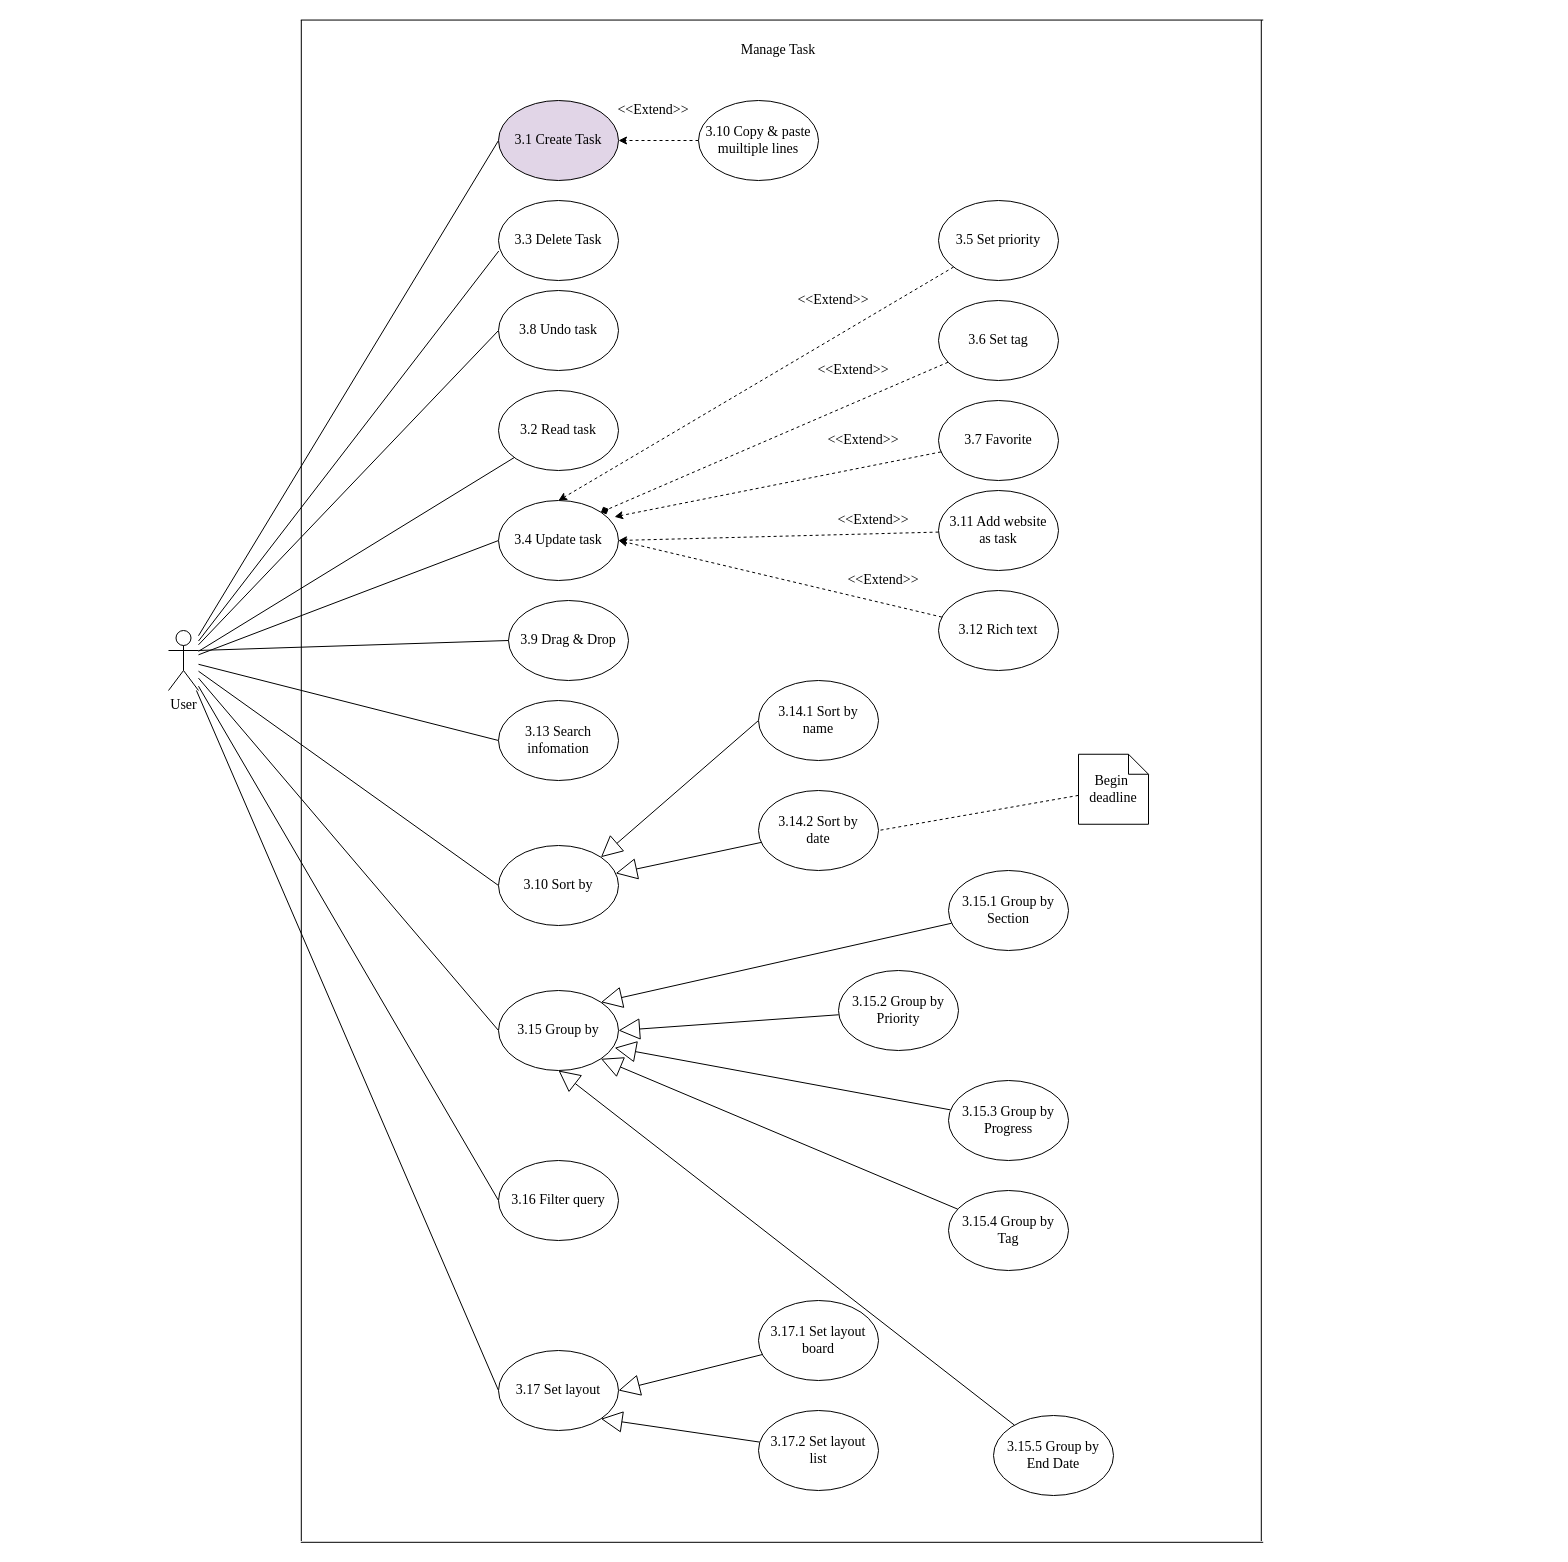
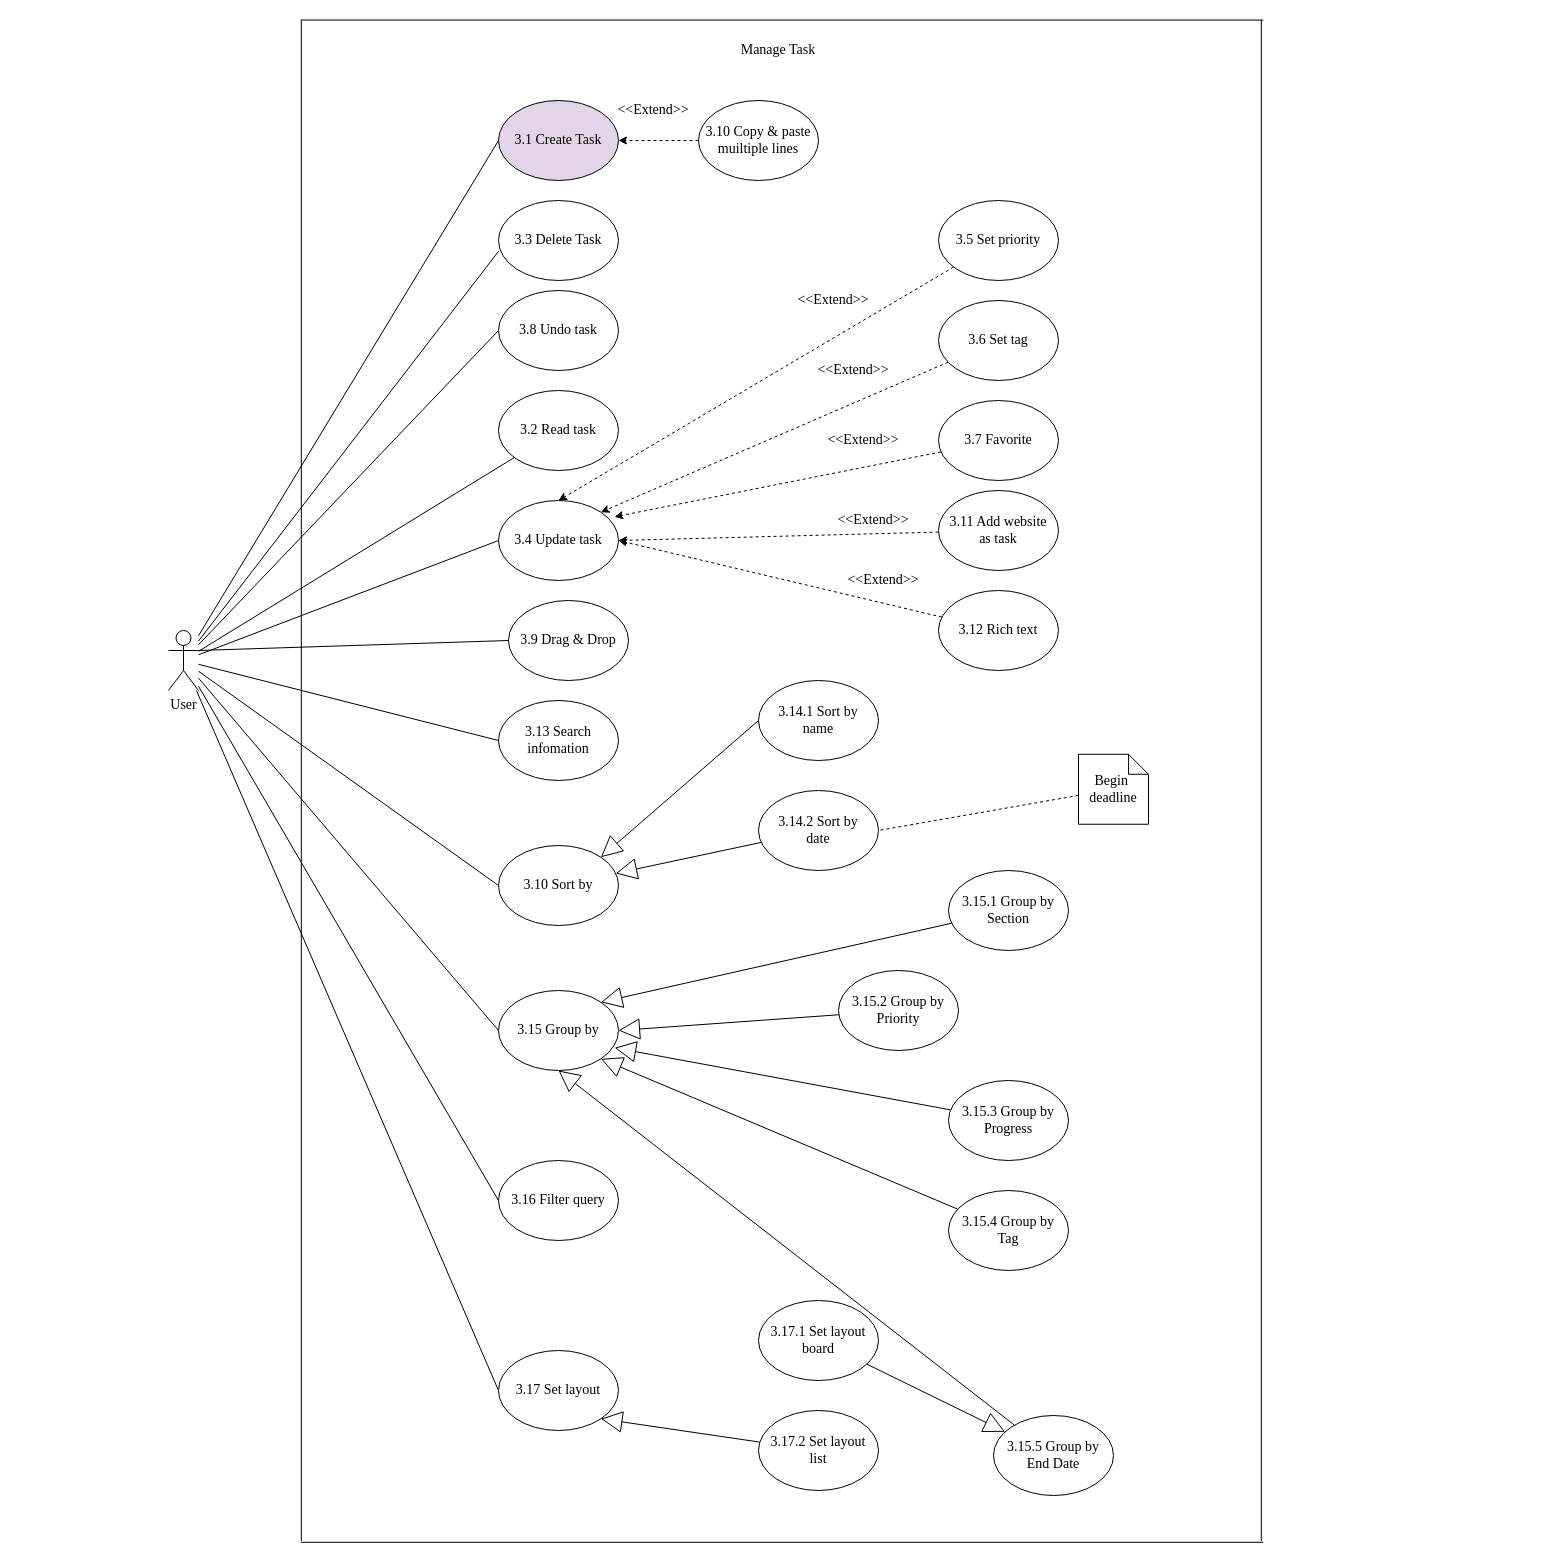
(609, 509) -> (608, 509)
(701, 1370) -> (927, 1393)
